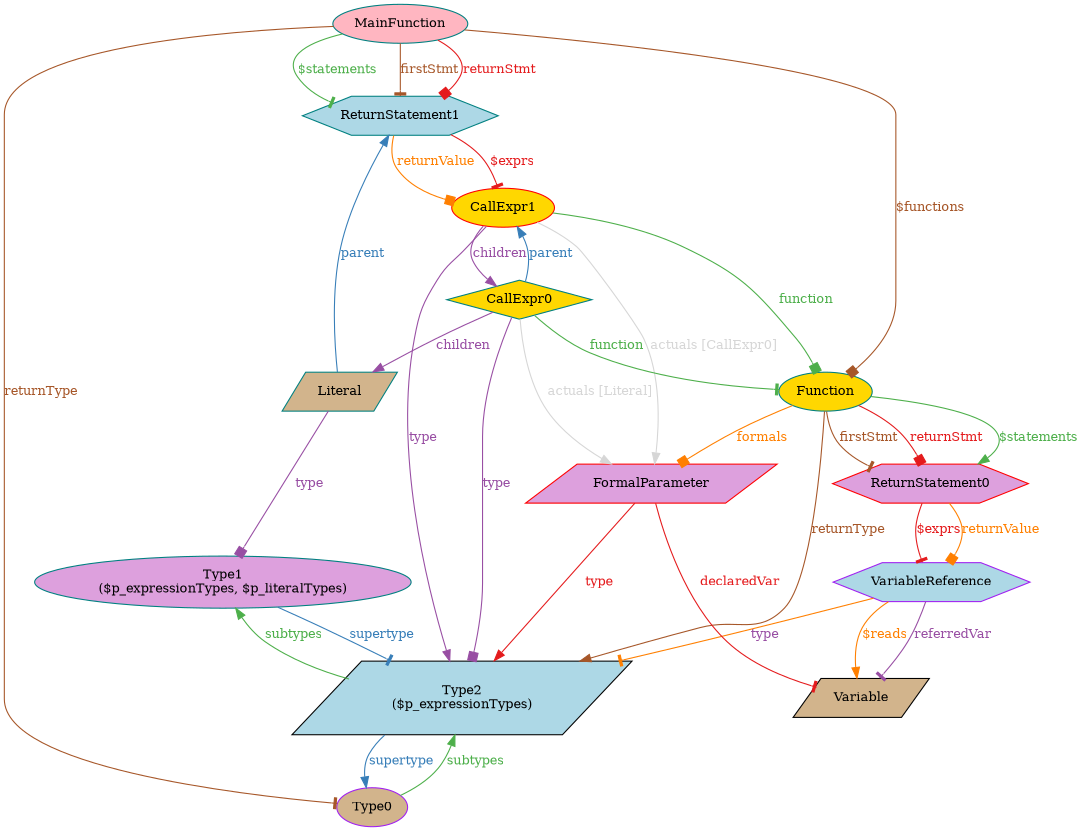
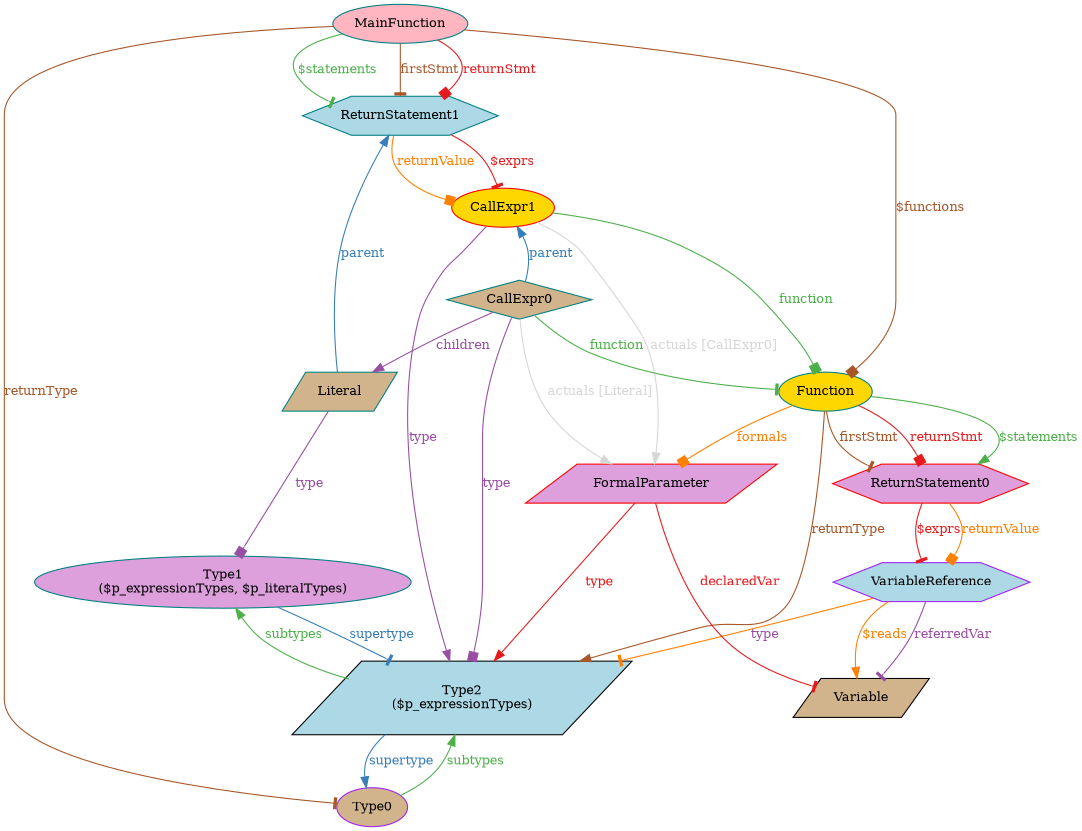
(471, 254) -> none
(519, 300) -> (519, 300)
